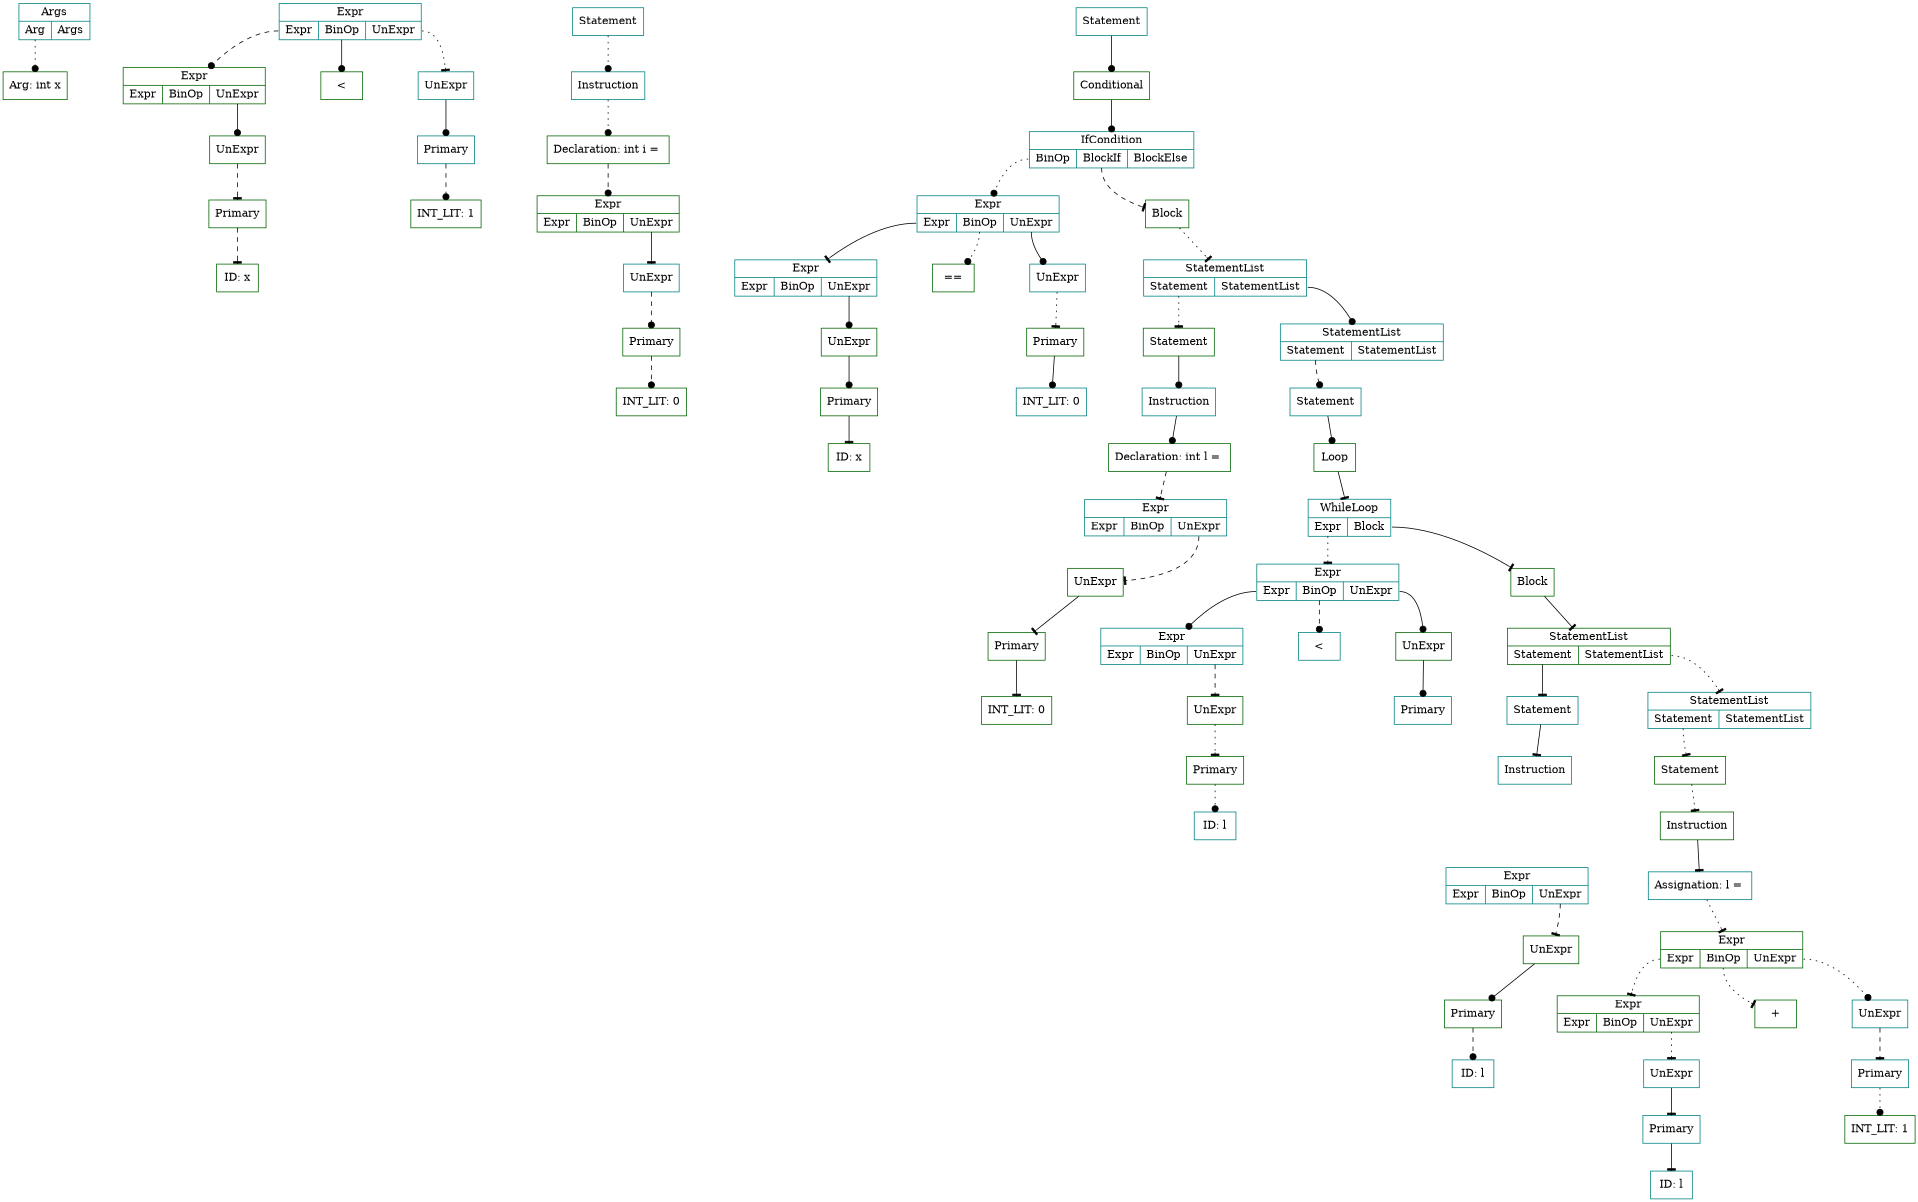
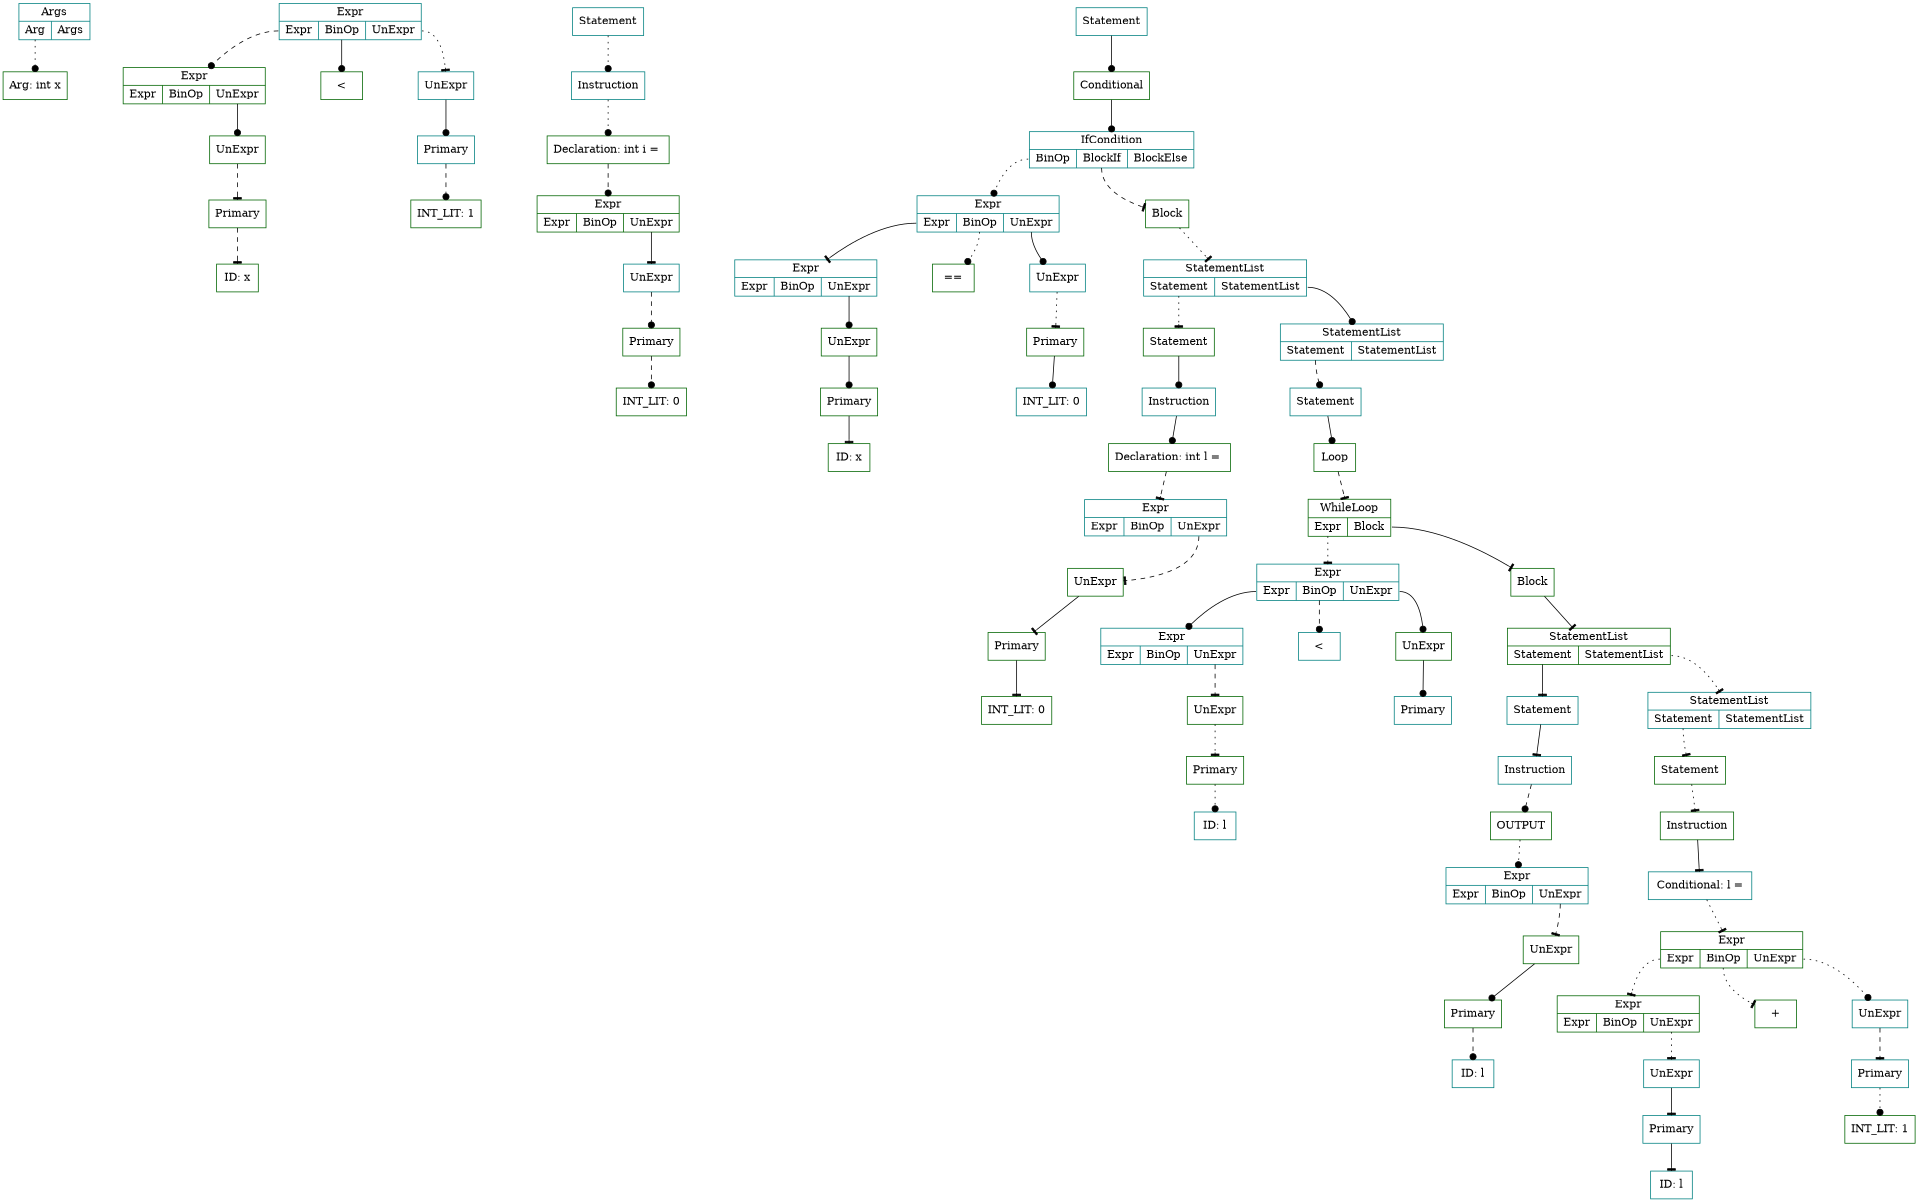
(1341, 484) -> (1341, 484)
(1349, 518) -> (1349, 518)
none -> (1521, 826)
(1700, 886) -> (1700, 886)
